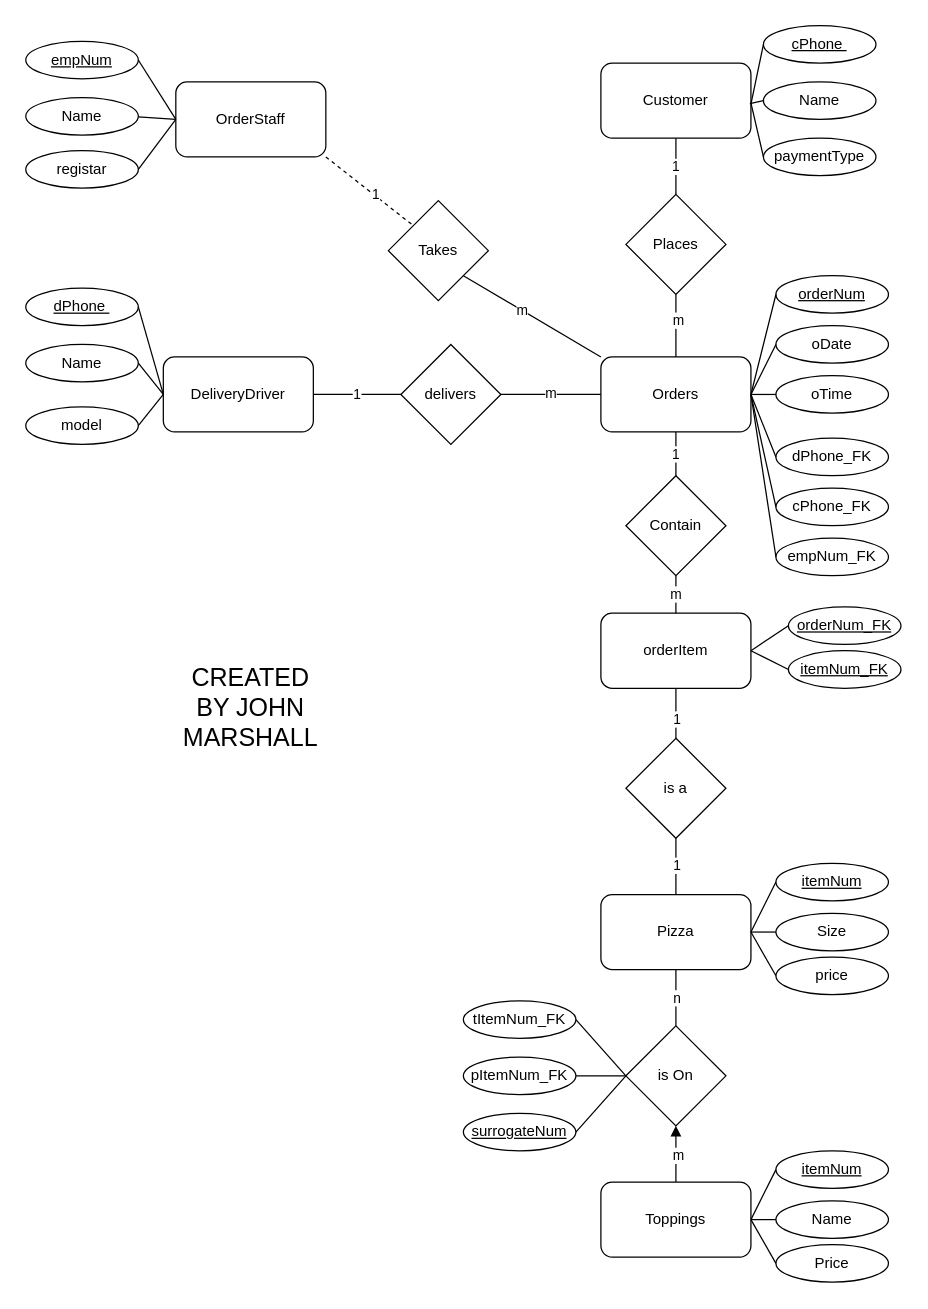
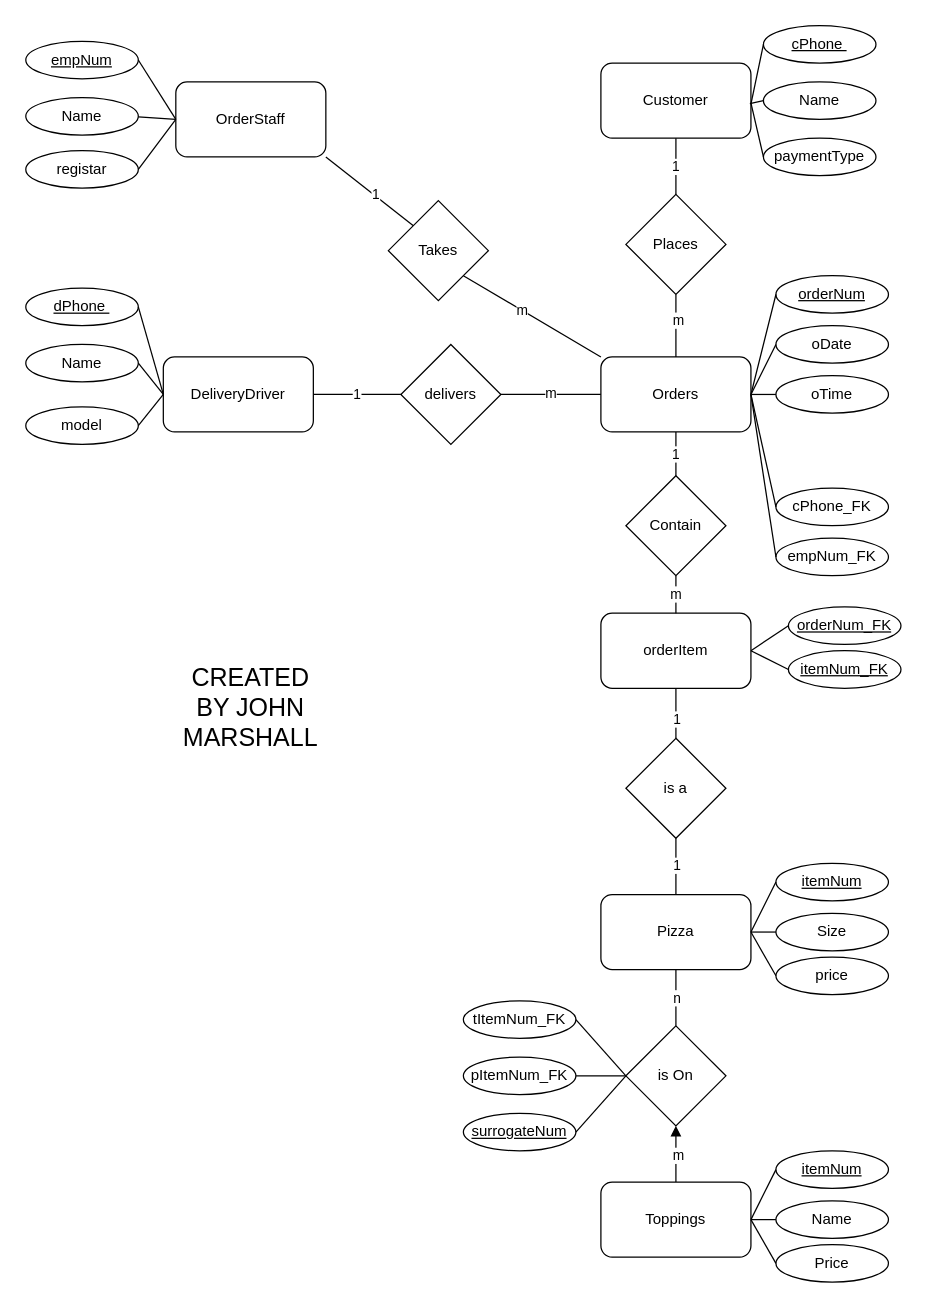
(349, 175) -> (349, 175)
(765, 431) -> none
(832, 457) -> none
